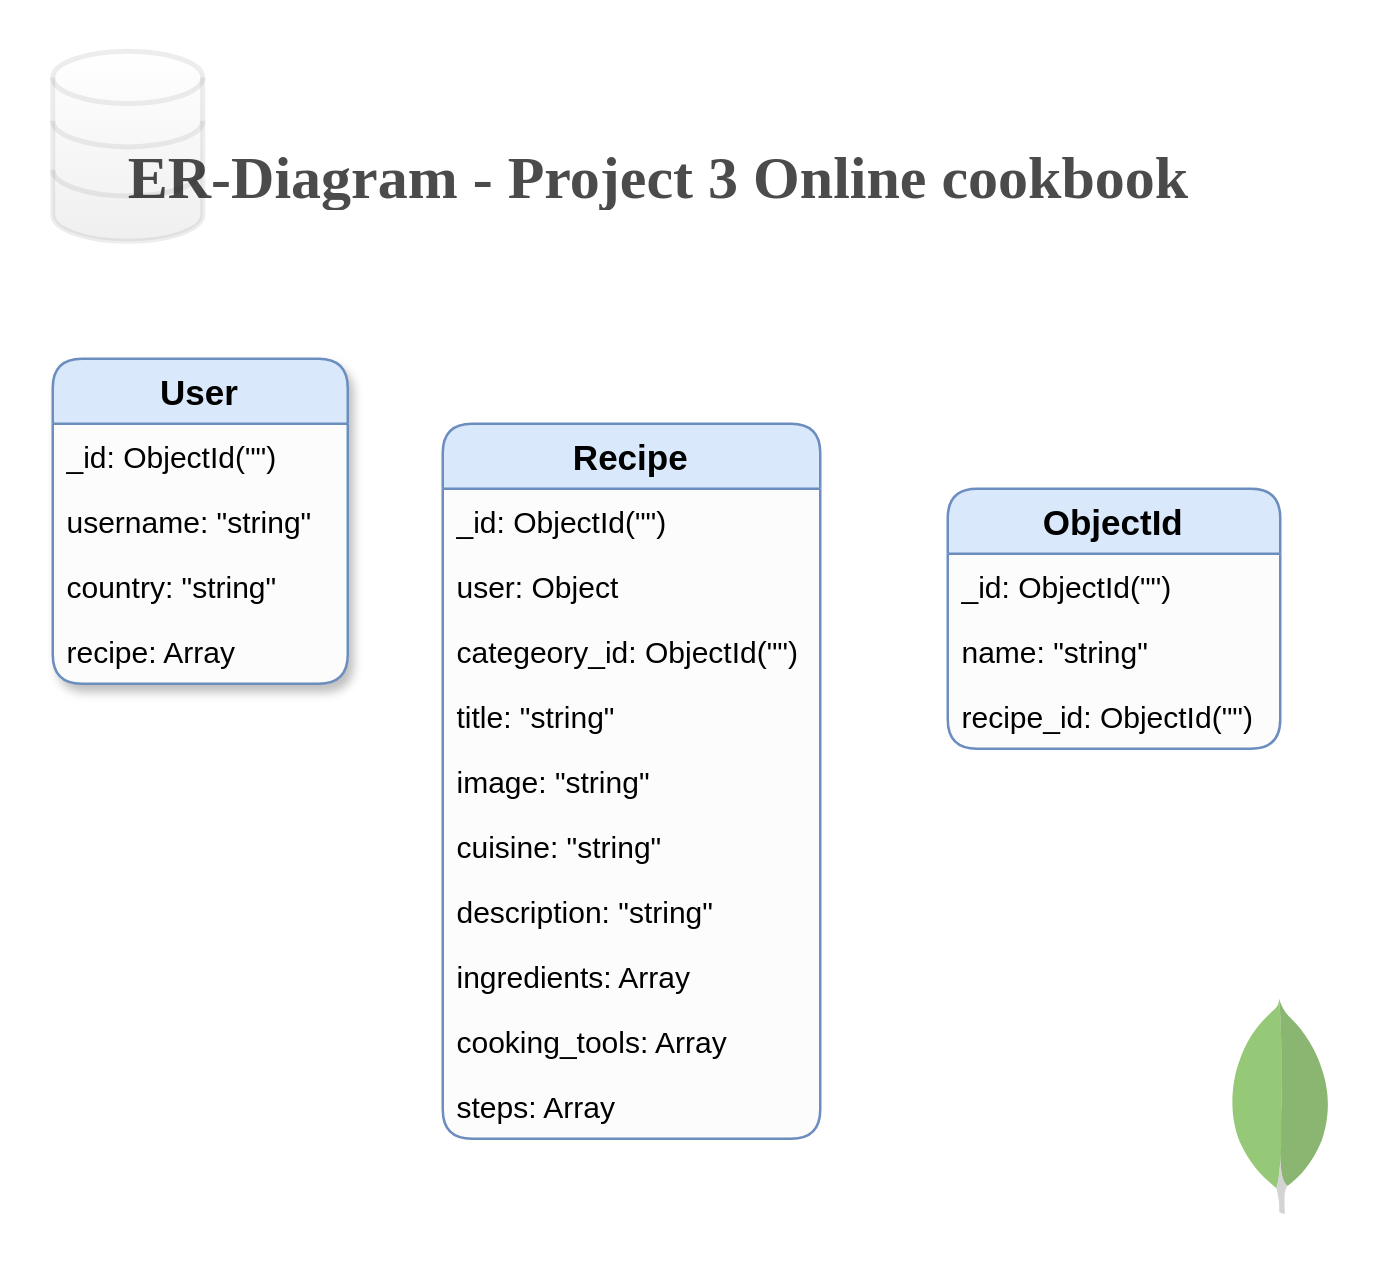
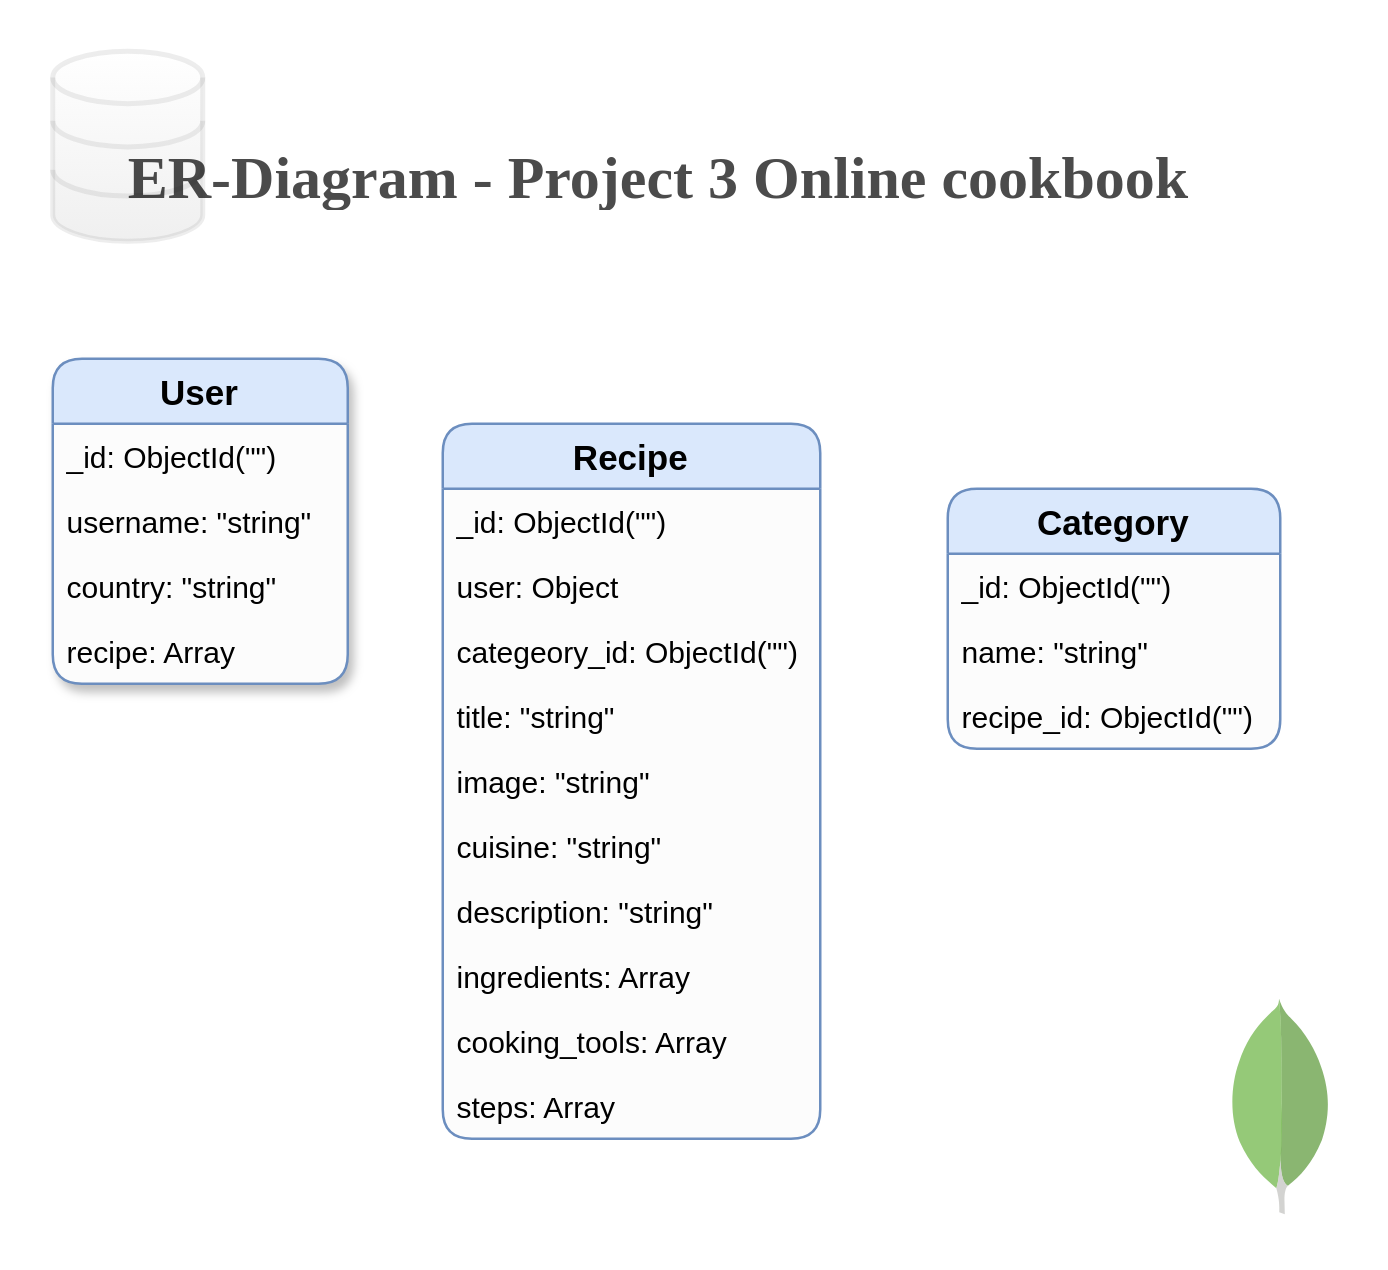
(1113, 523) -> (1113, 523)
